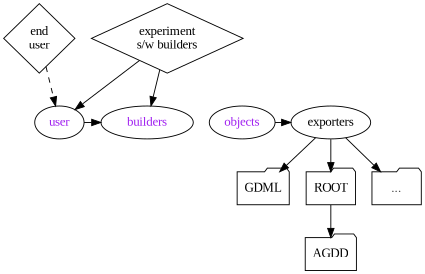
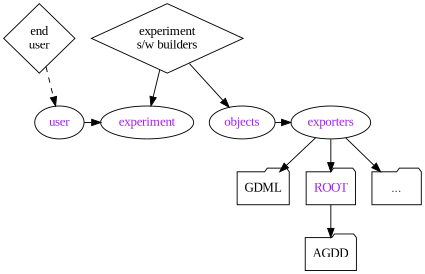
(111, 82) -> (206, 82)
(147, 122) -> (147, 122)
(331, 122) -> (331, 122)
(331, 188) -> (331, 188)
